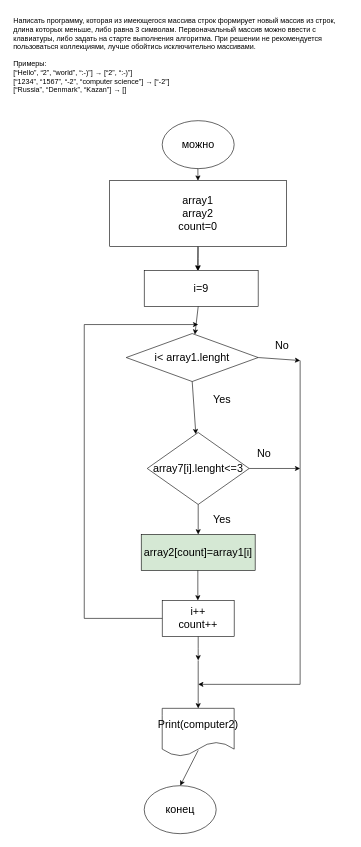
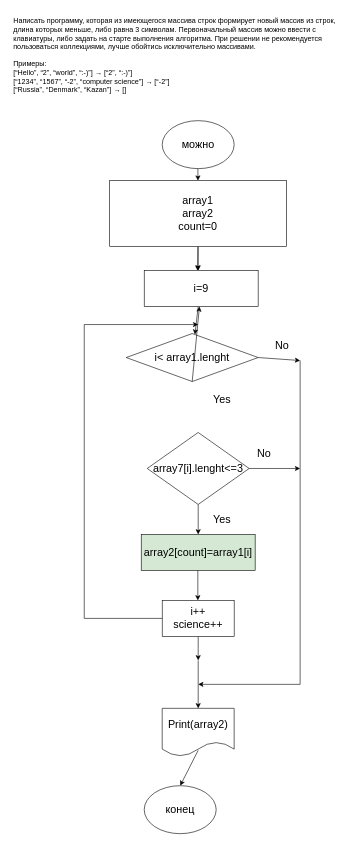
(194, 404) -> (197, 329)
(198, 618) -> (198, 618)
(198, 725) -> (198, 725)
